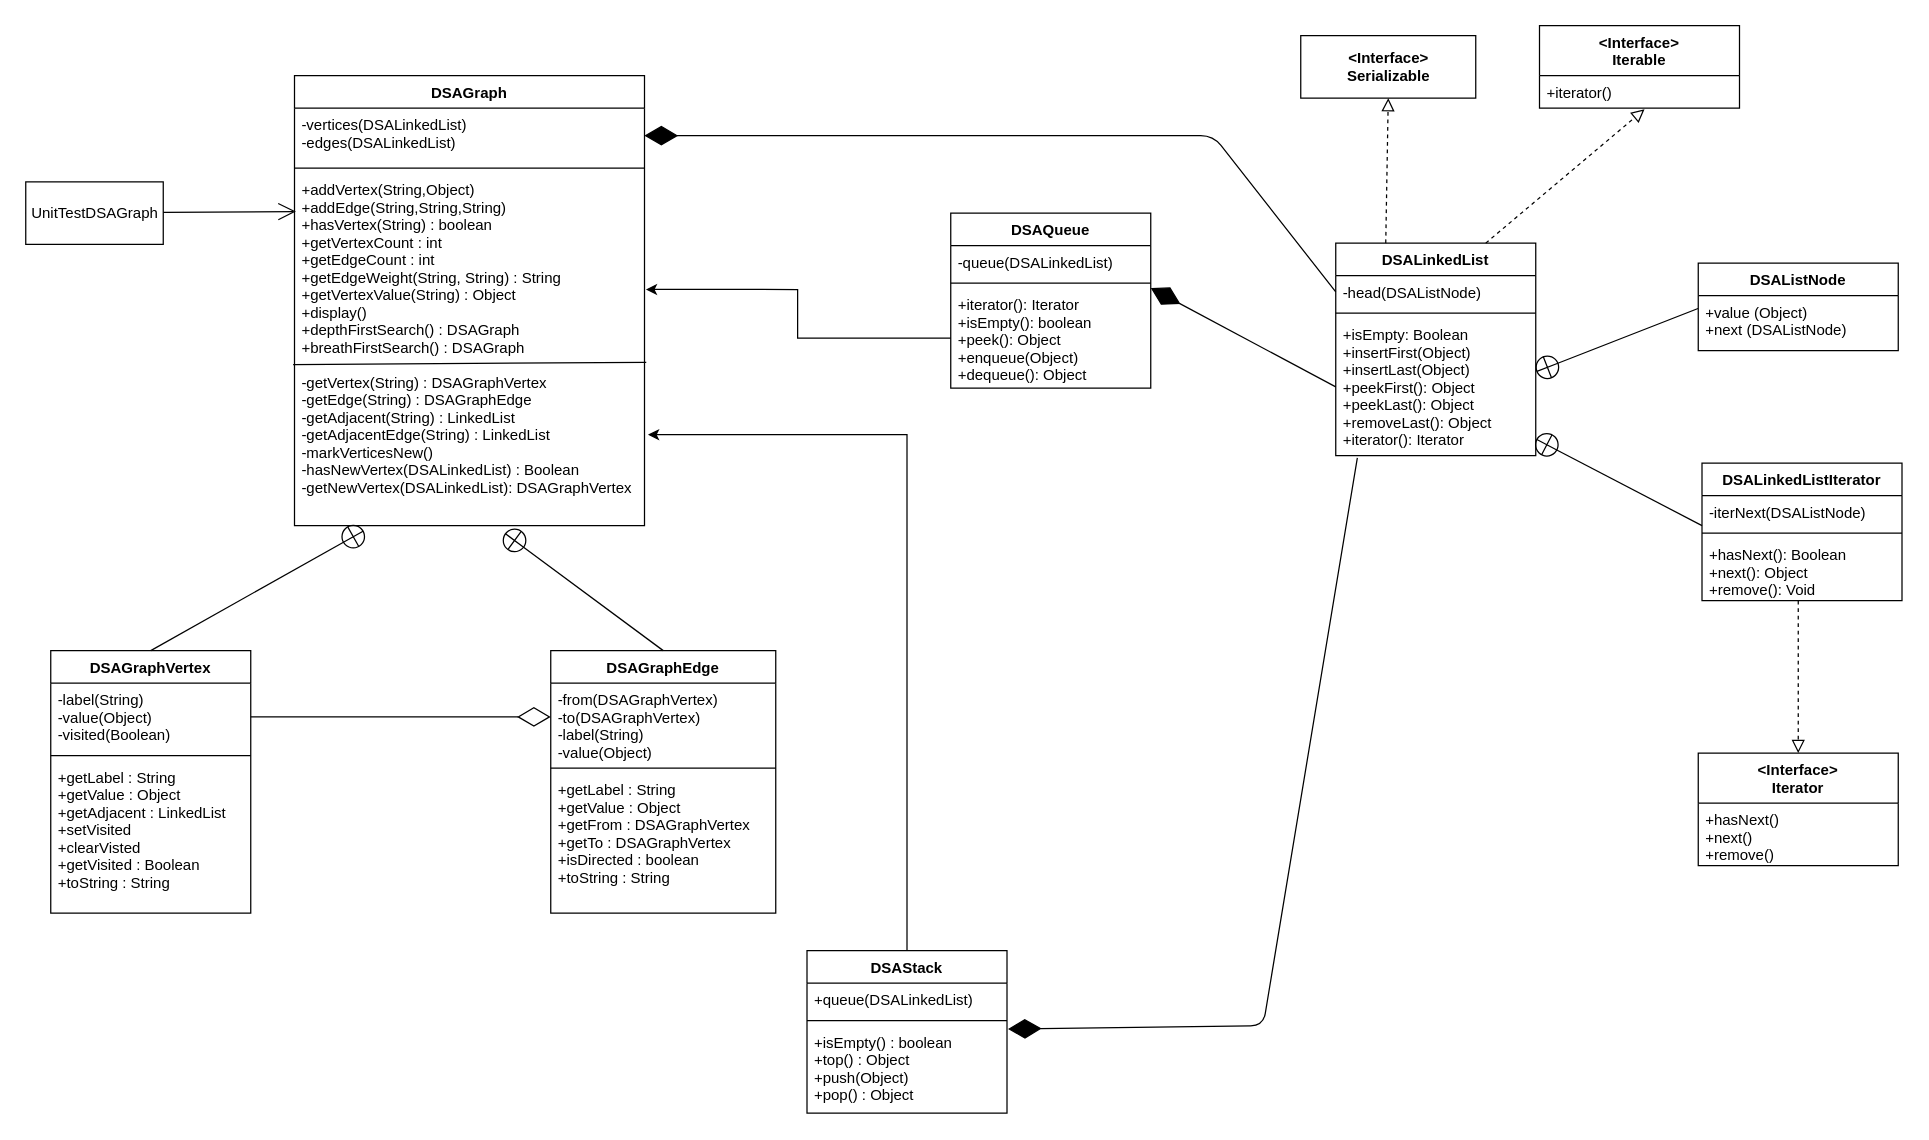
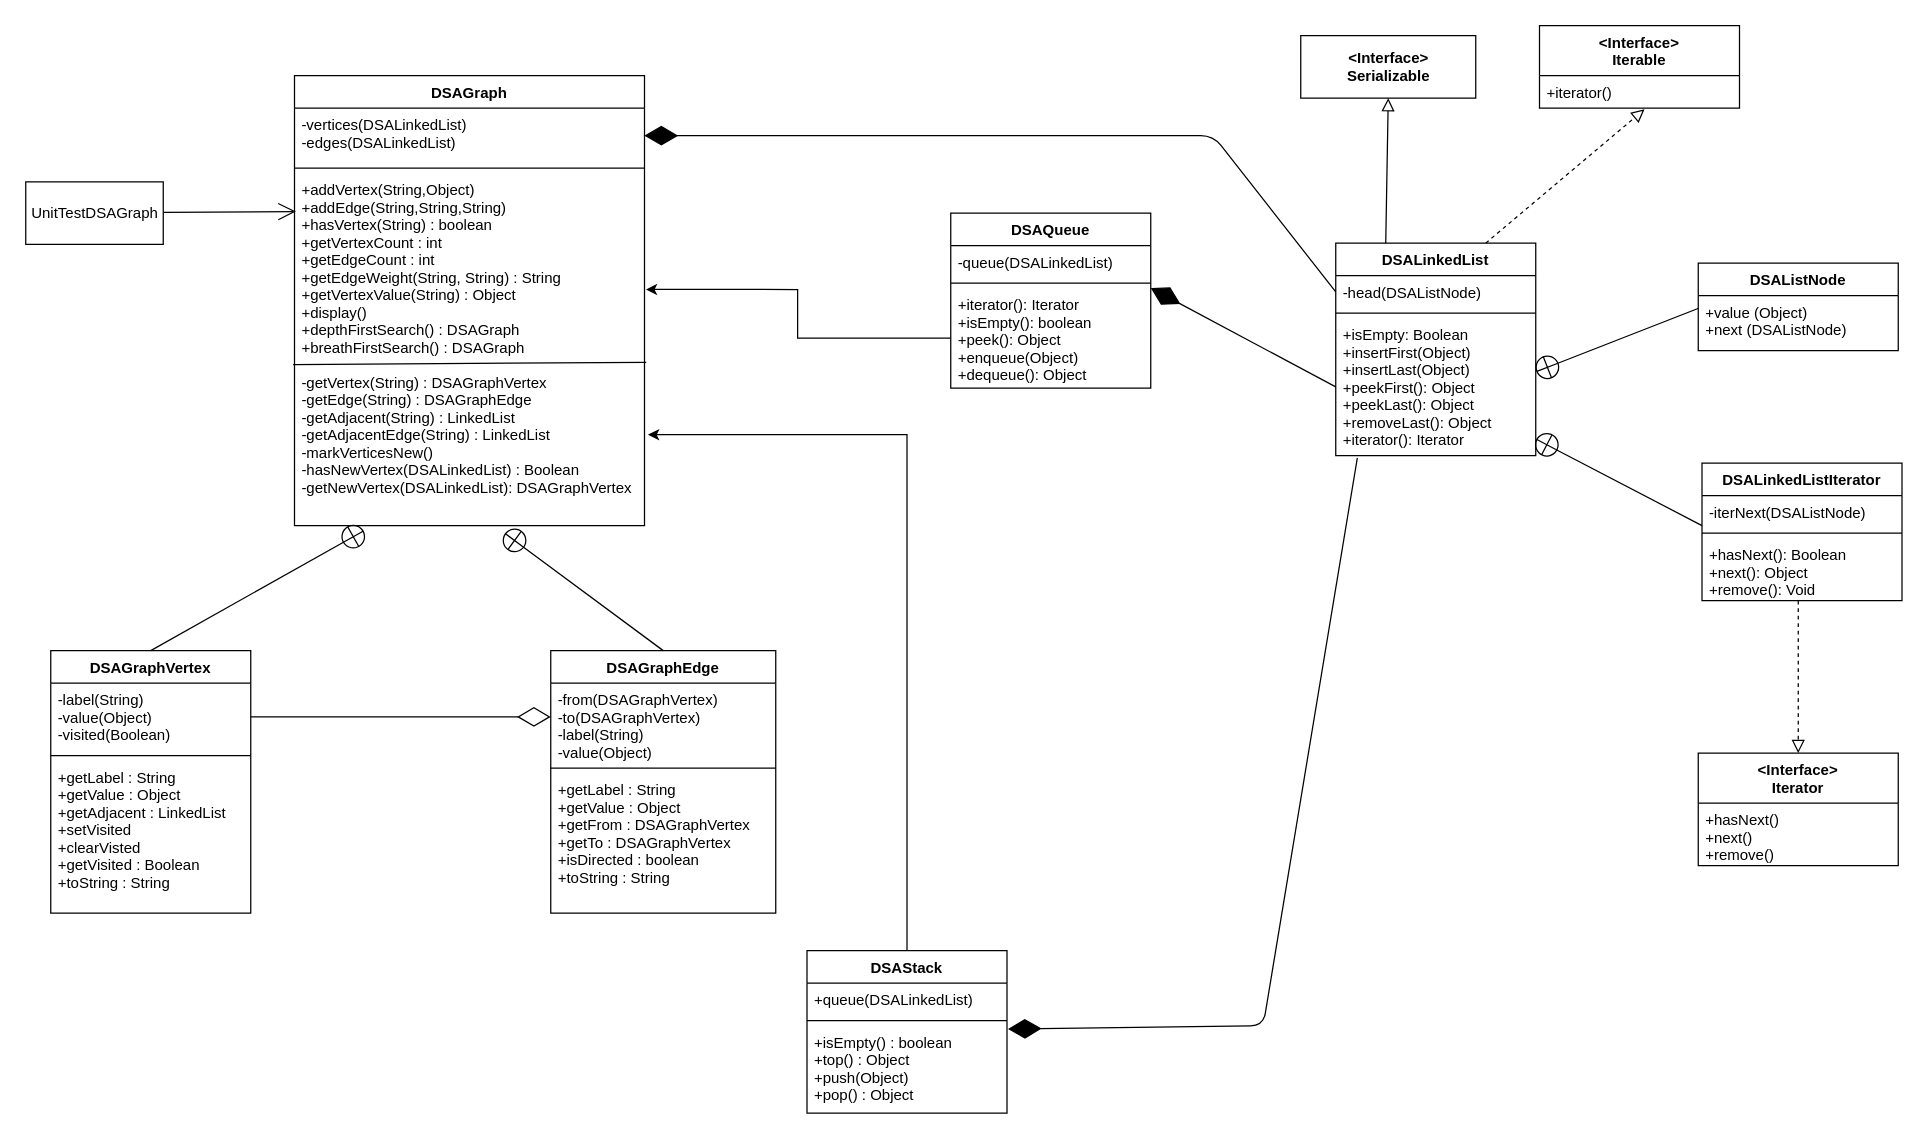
(1387, 177) -> (1387, 177)
